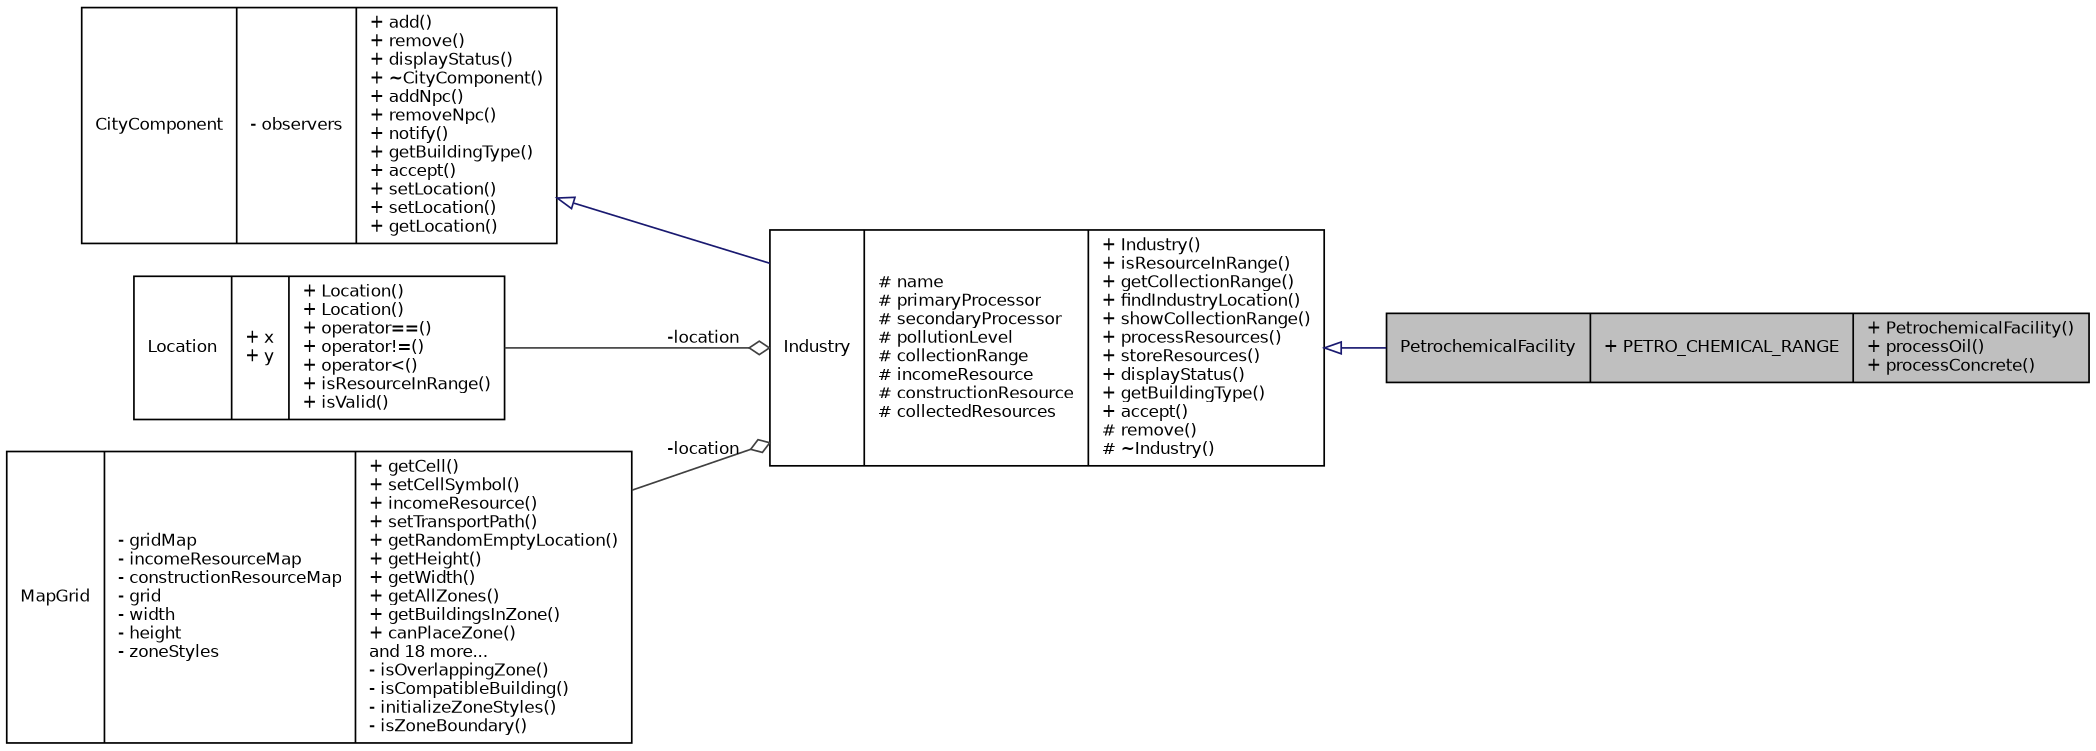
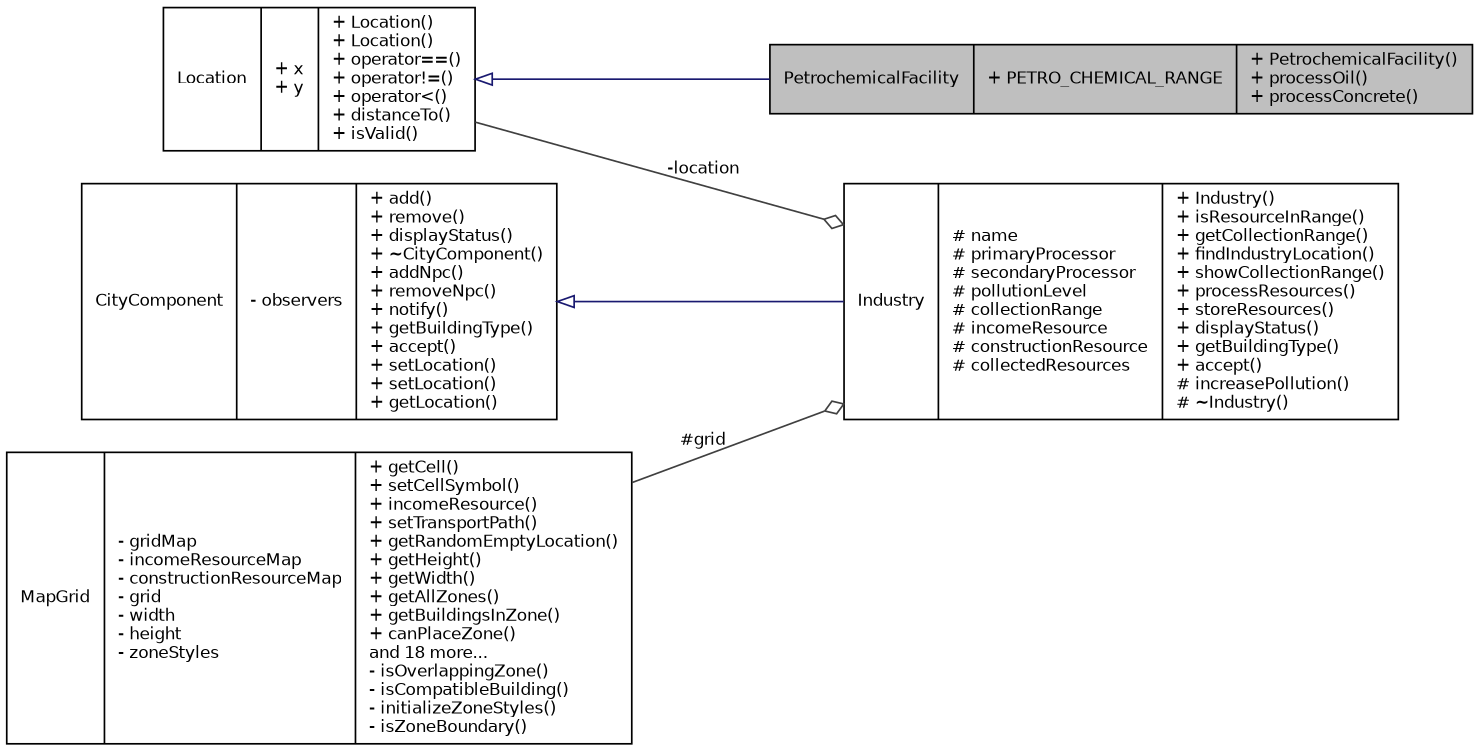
(1364, 348) -> (631, 79)
(397, 384) -> (392, 115)
(1150, 430) -> (1263, 384)
(701, 450) -> (701, 441)
